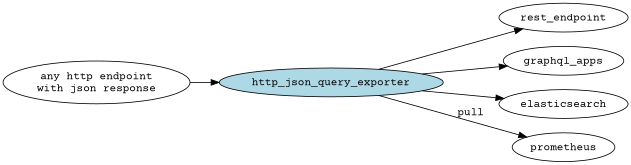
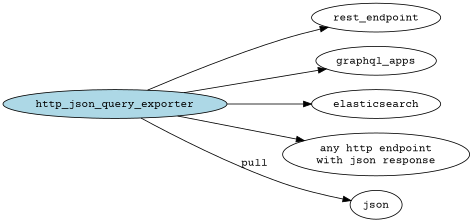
(201, 82) -> (237, 128)
(564, 147) -> (376, 205)
